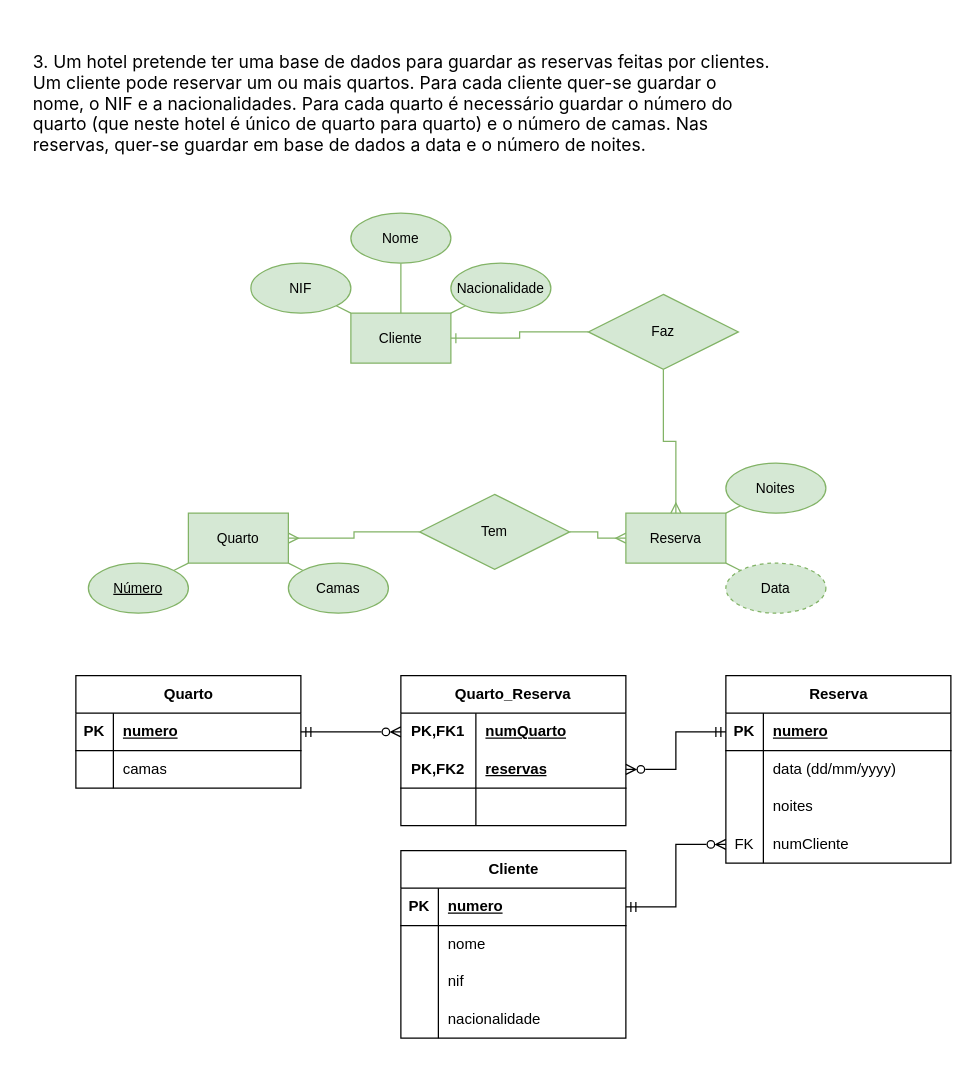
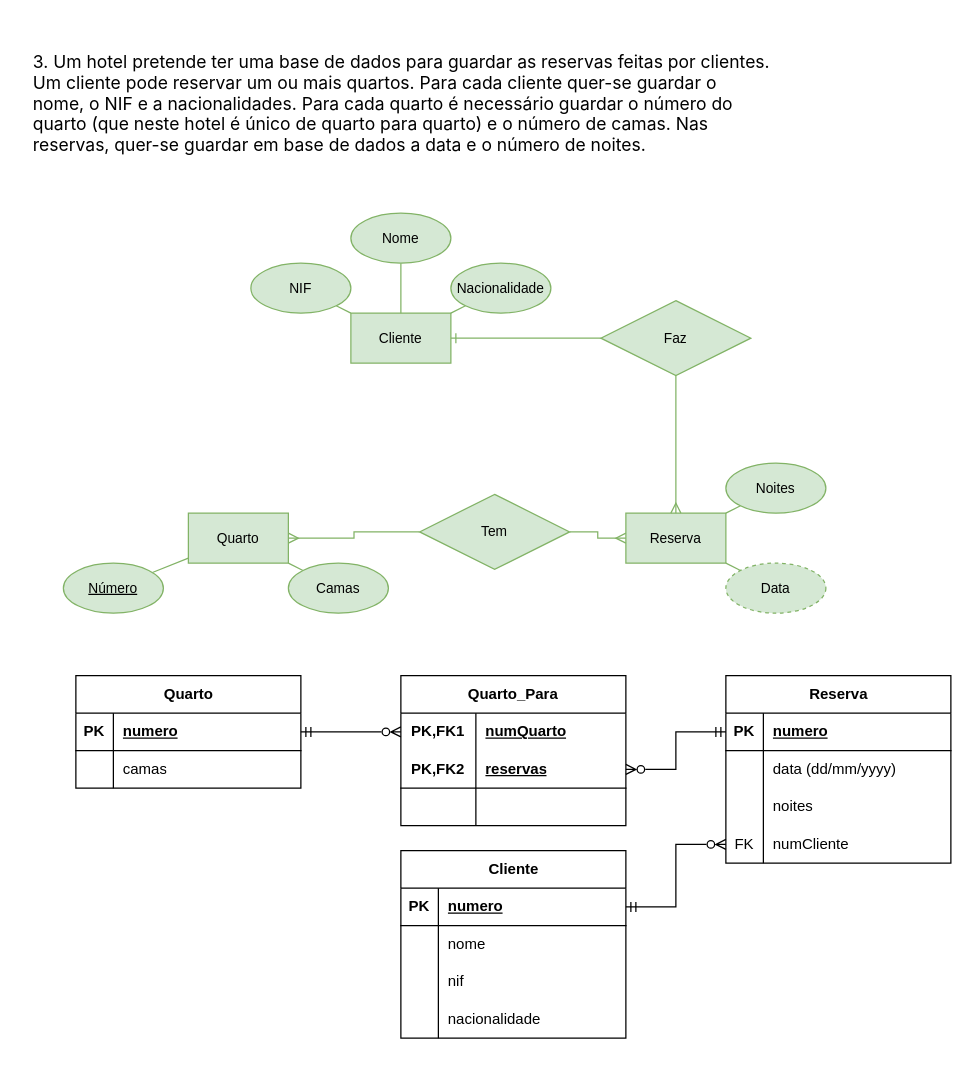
(663, 332) -> (676, 338)
(138, 588) -> (113, 588)
(513, 694) -> (513, 694)
